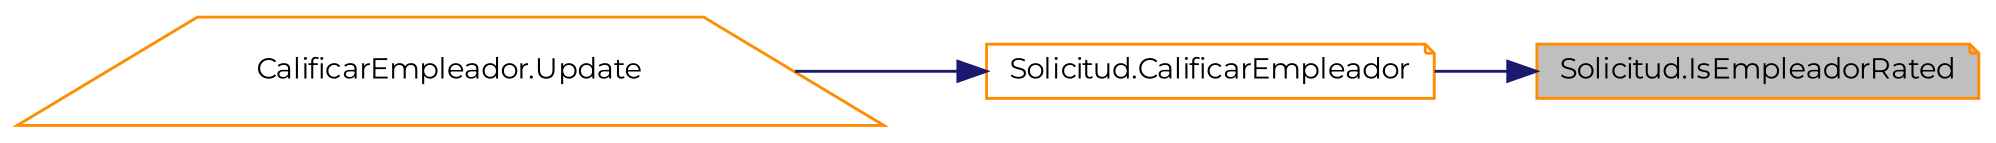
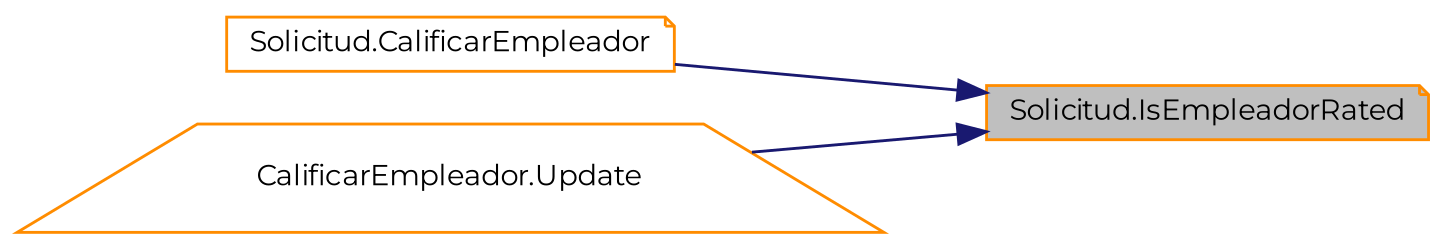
(876, 71) -> (855, 143)
